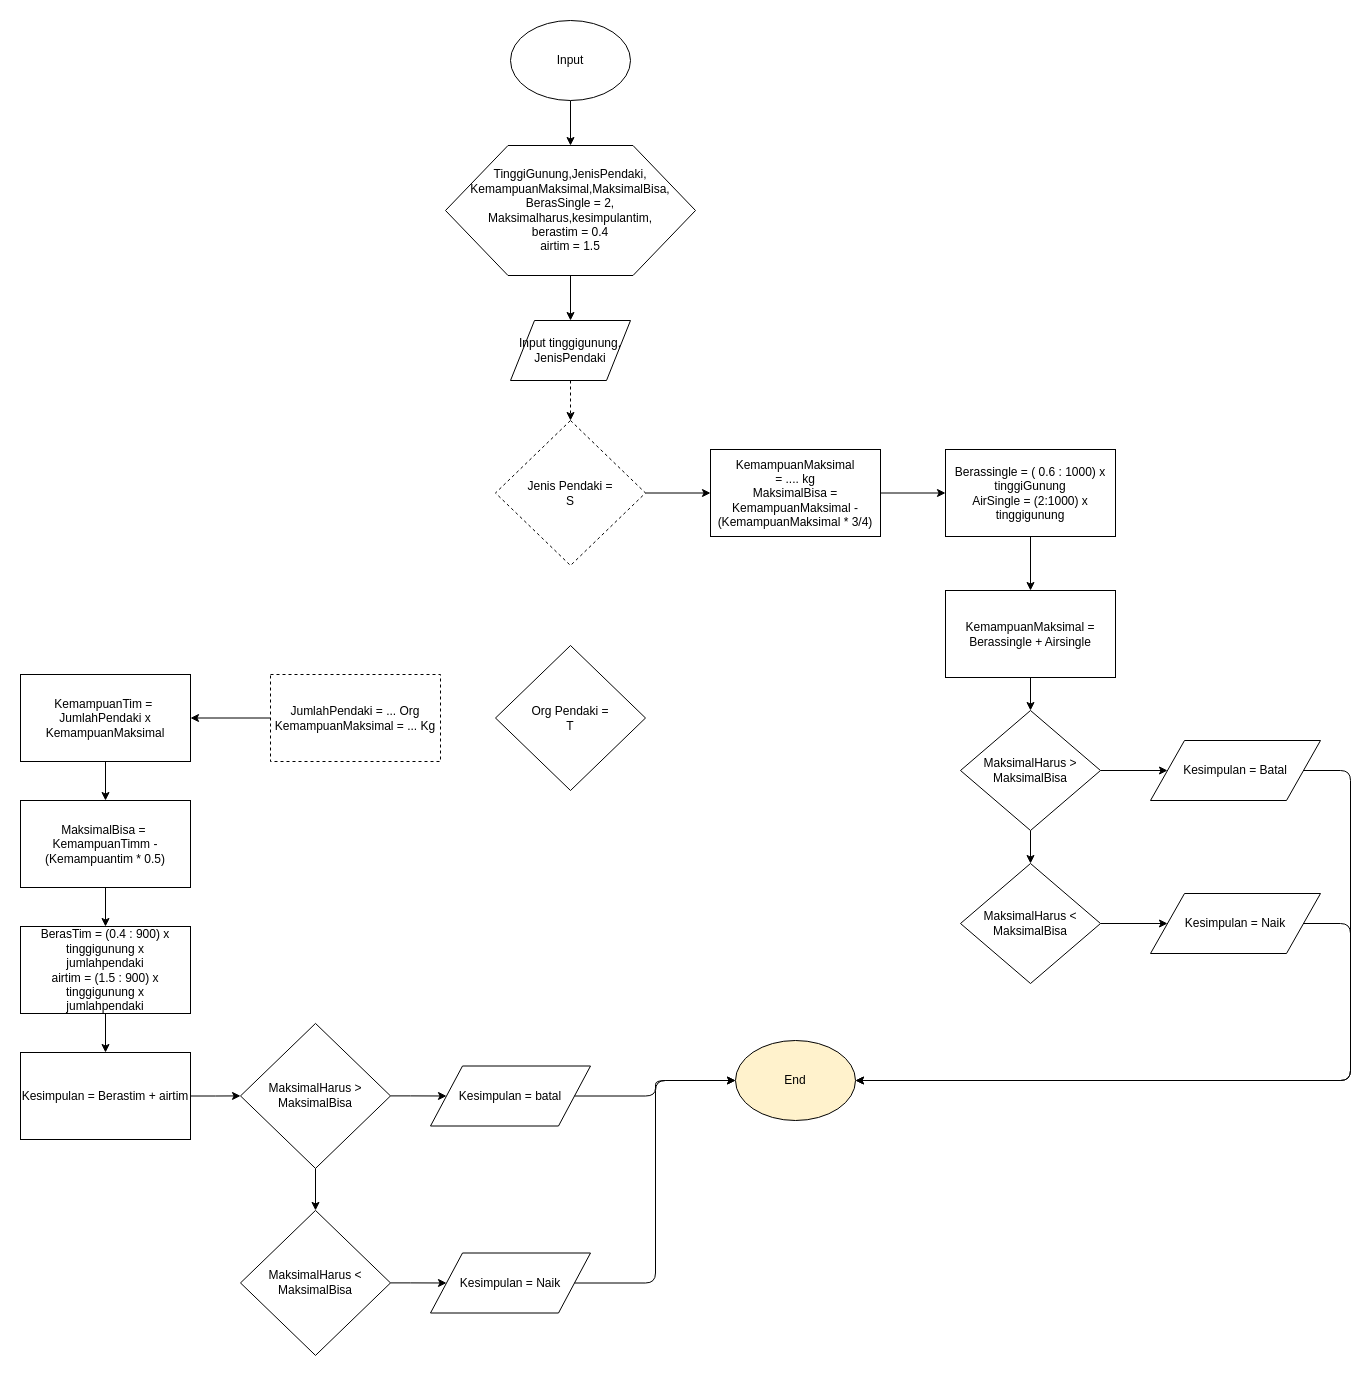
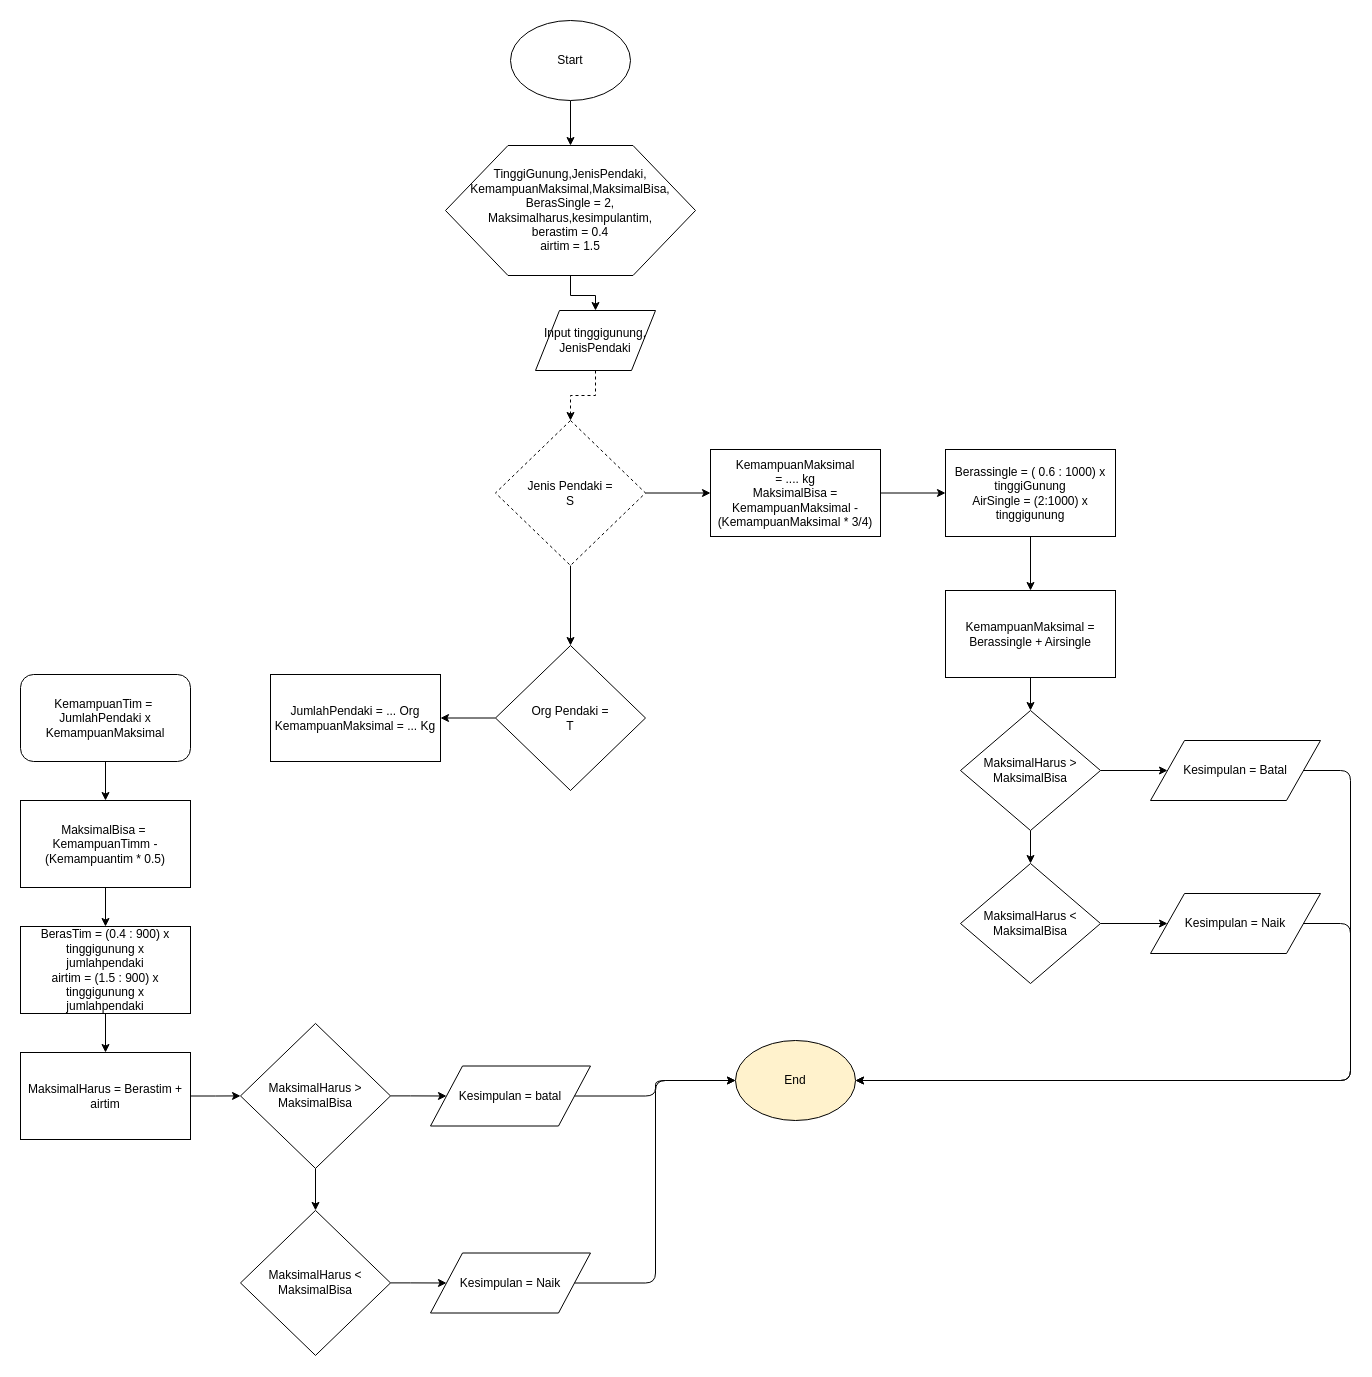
(571, 61) -> (571, 61)
(571, 351) -> (596, 341)
none -> (571, 602)
(106, 718) -> (106, 718)
(234, 718) -> none
(356, 718) -> (356, 718)
none -> (471, 718)
(106, 1097) -> (106, 1097)
